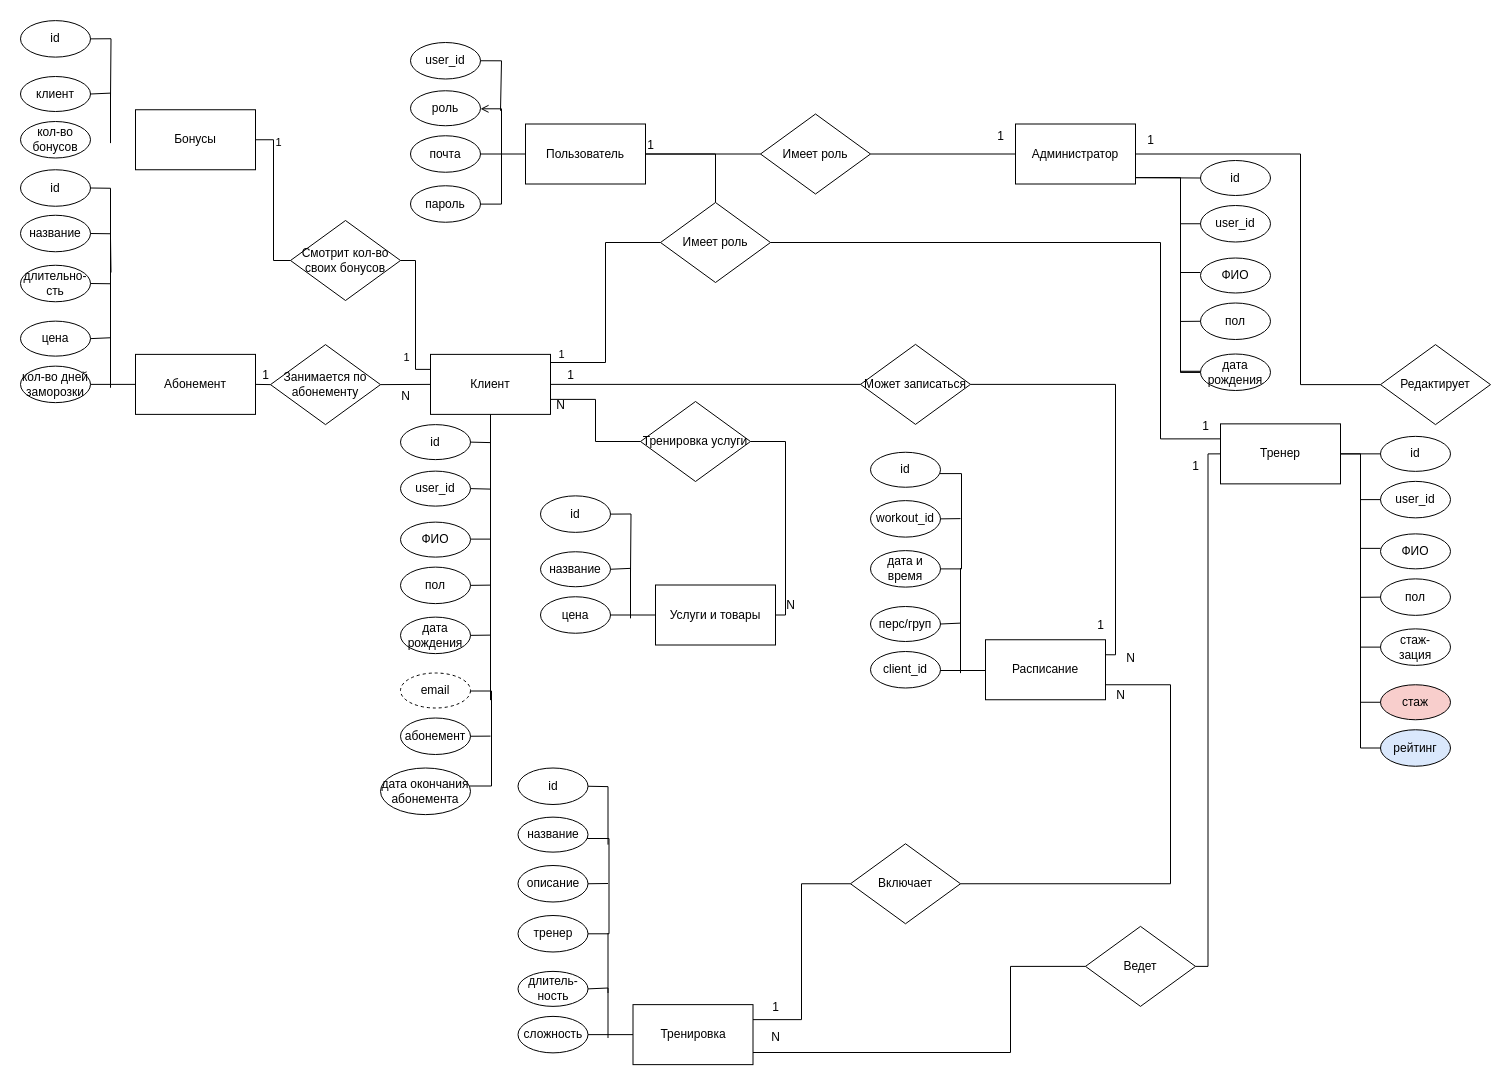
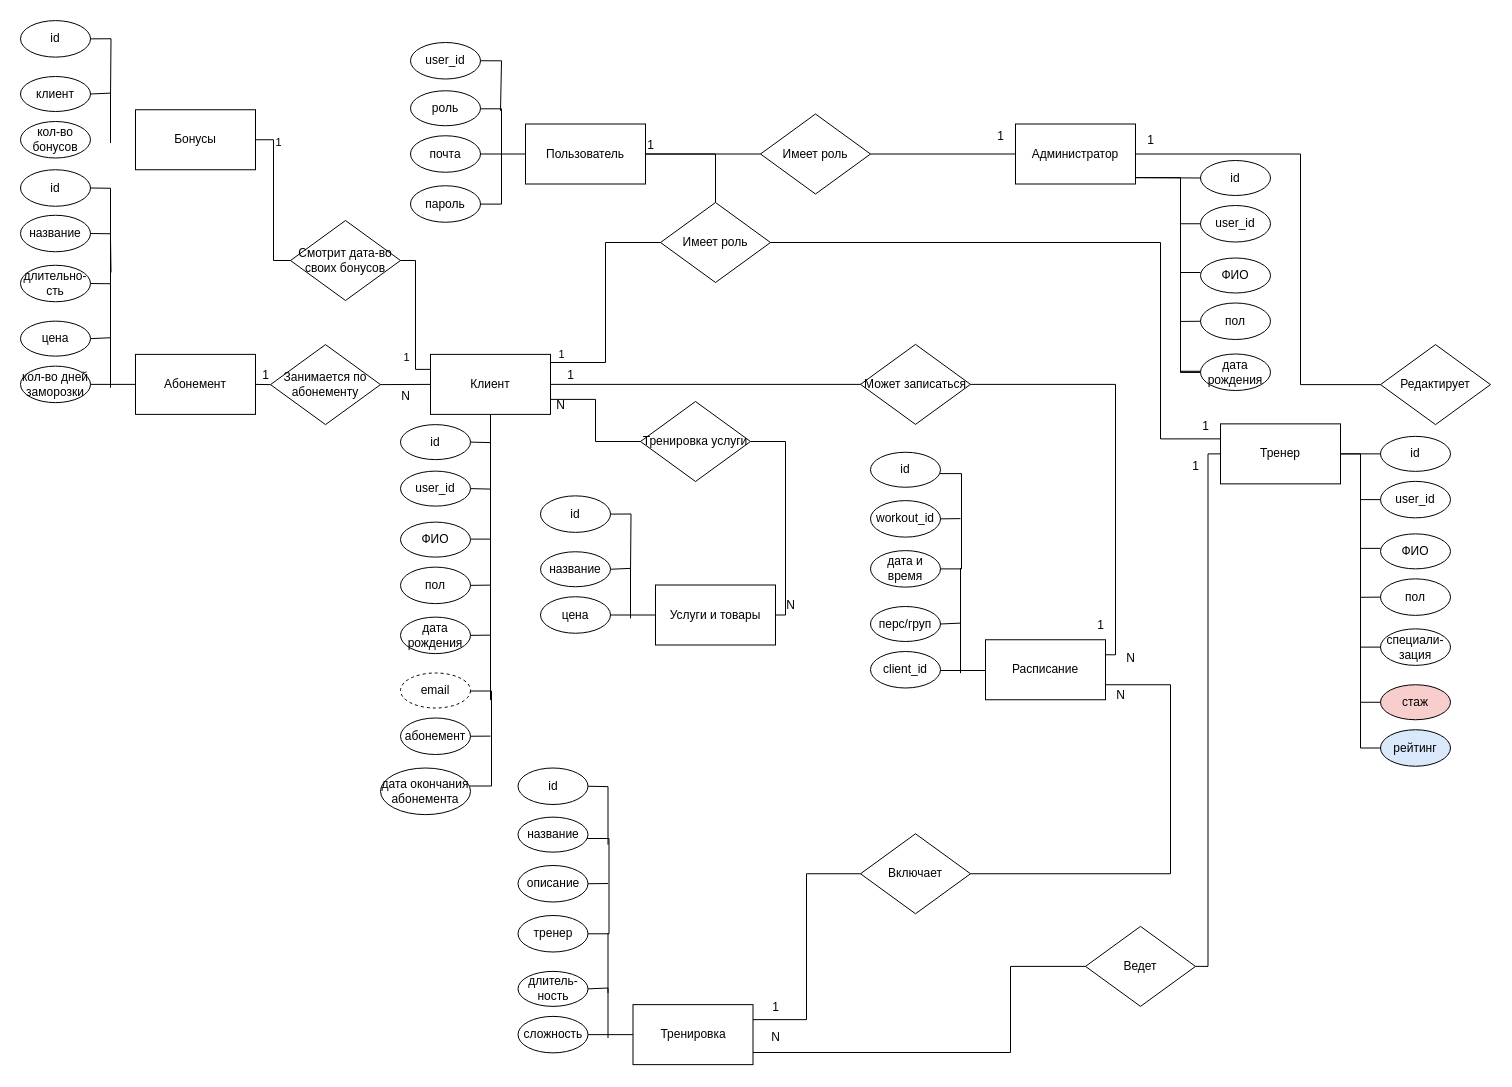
(486, 109) -> (485, 109)
(346, 261) -> (346, 261)
(1416, 648) -> (1416, 648)
(906, 884) -> (916, 874)
